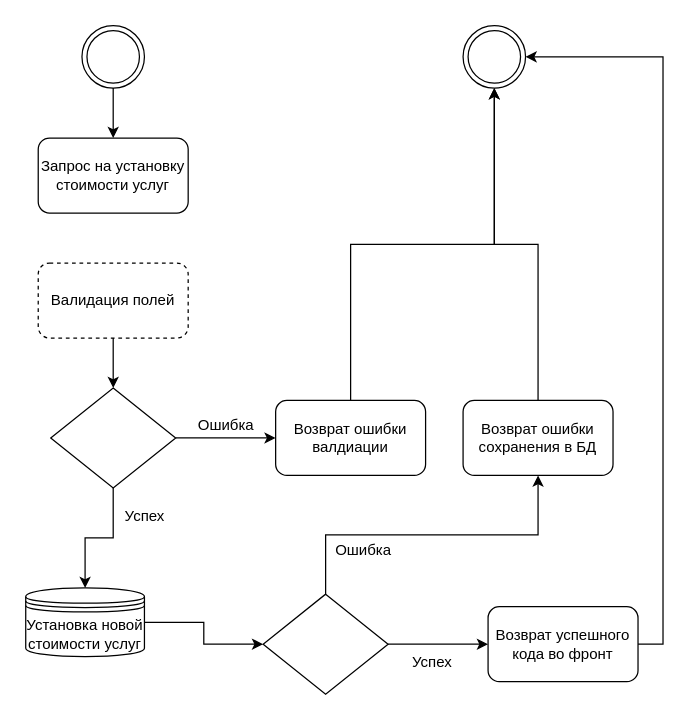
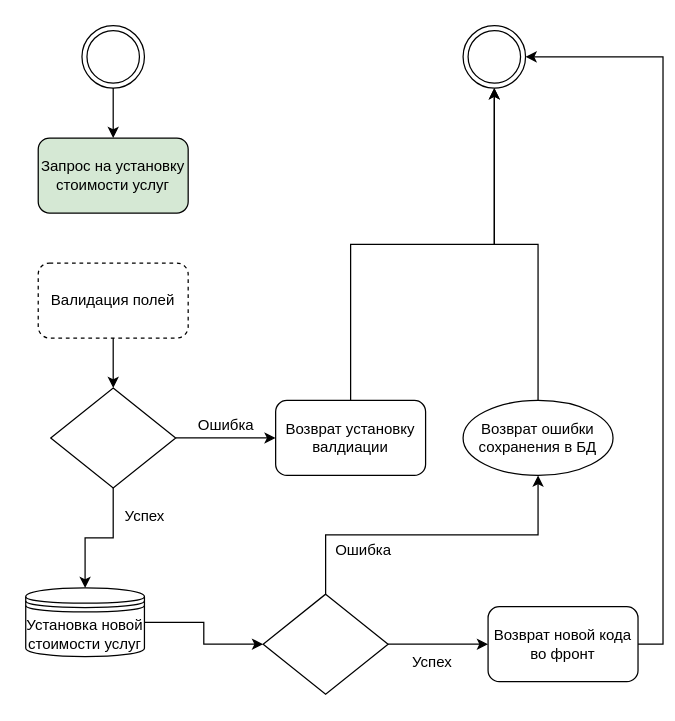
(113, 176) -> (113, 176)
(351, 438) -> (351, 438)
(538, 438) -> (538, 438)
(563, 644) -> (563, 644)
